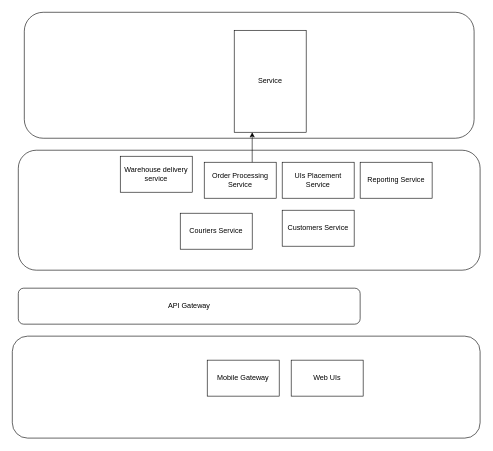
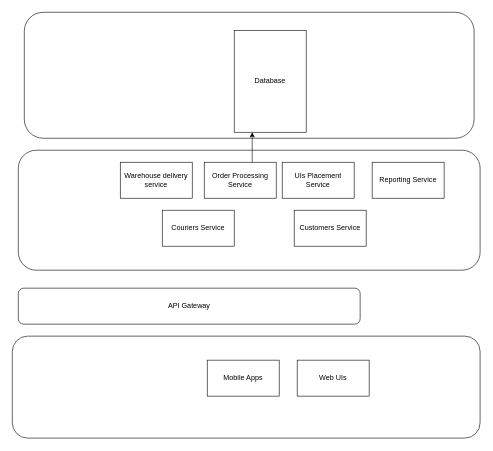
(270, 81) -> (270, 81)
(156, 174) -> (156, 180)
(396, 180) -> (408, 180)
(318, 228) -> (330, 228)
(216, 231) -> (198, 228)
(243, 378) -> (243, 378)
(327, 378) -> (333, 378)
